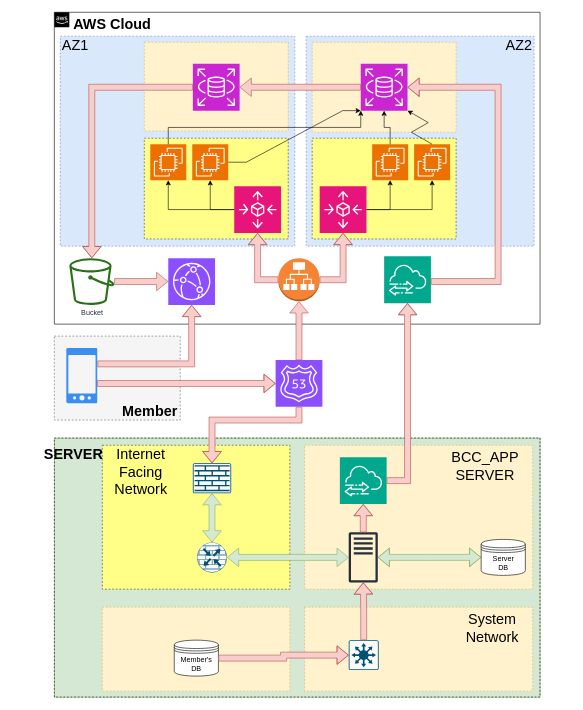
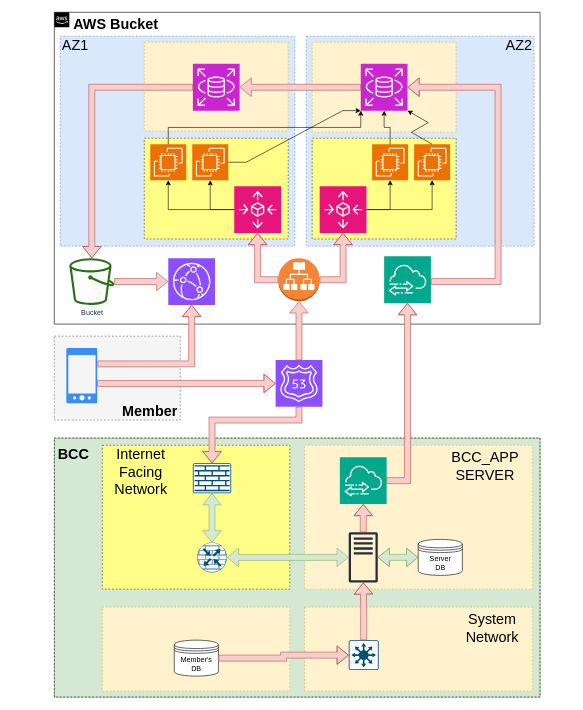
(90, 21) -> (93, 21)
(76, 455) -> (76, 455)
(503, 558) -> (440, 558)
